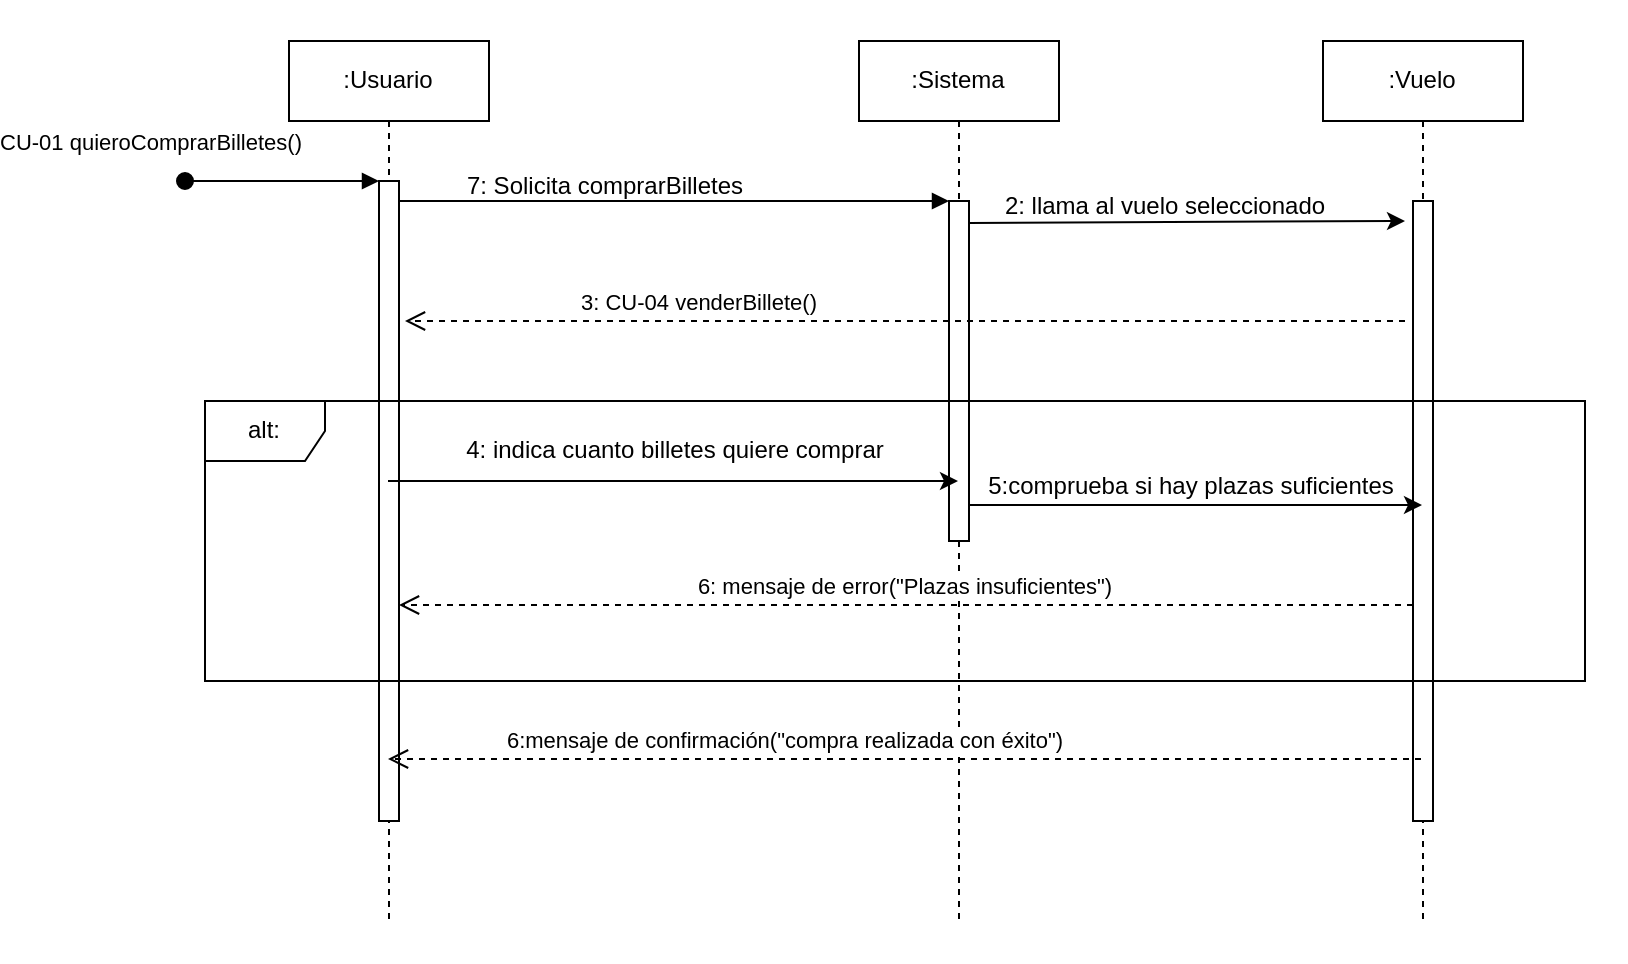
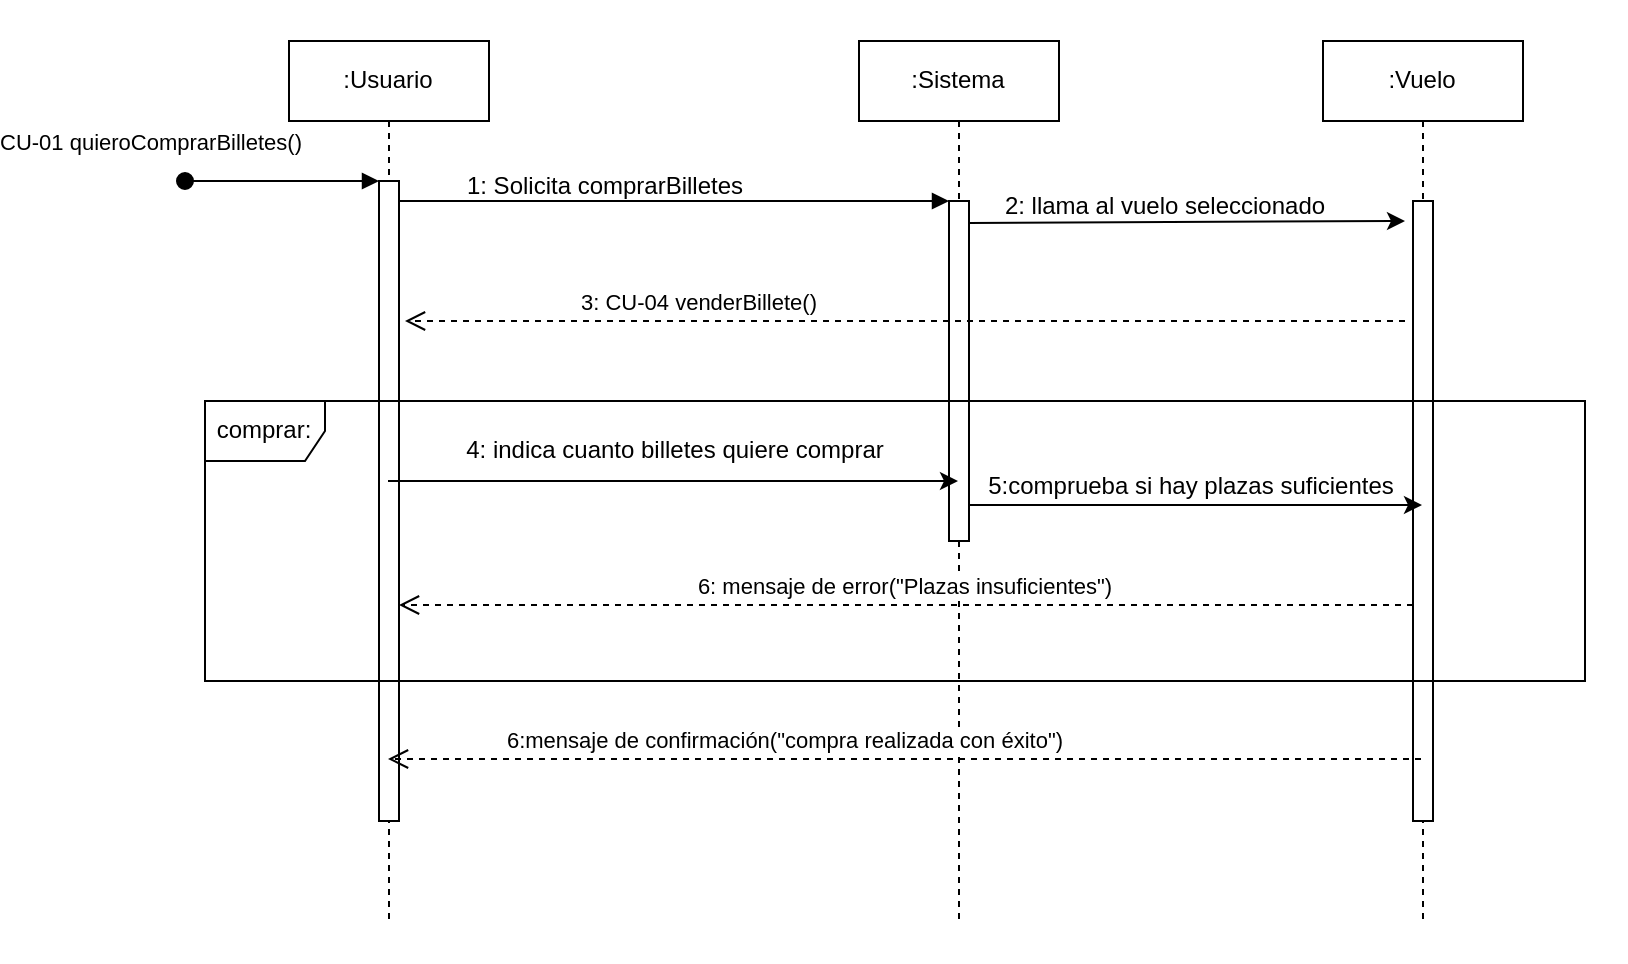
(606, 187) -> (606, 187)
(265, 431) -> (265, 431)
